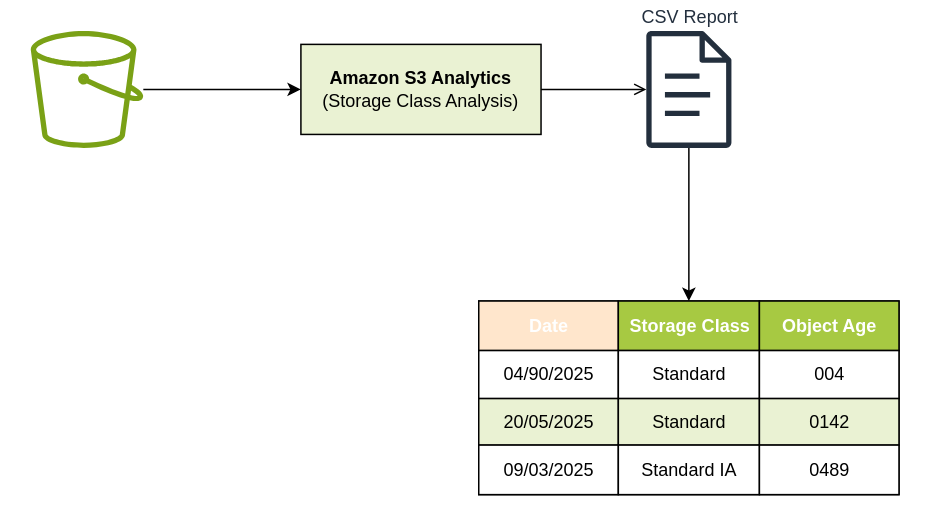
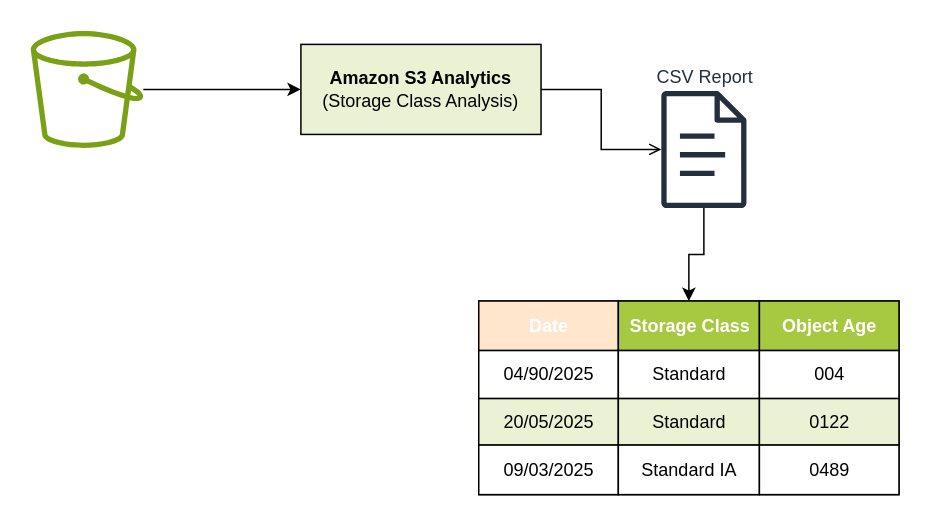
(689, 89) -> (704, 149)
(830, 422) -> (830, 422)
